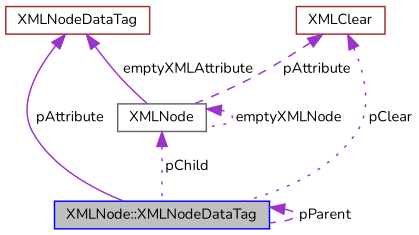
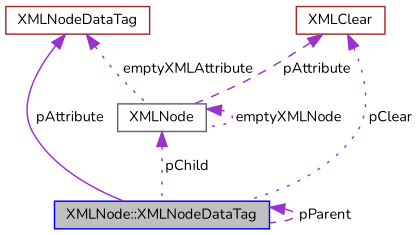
(120, 77) -> (120, 77)
